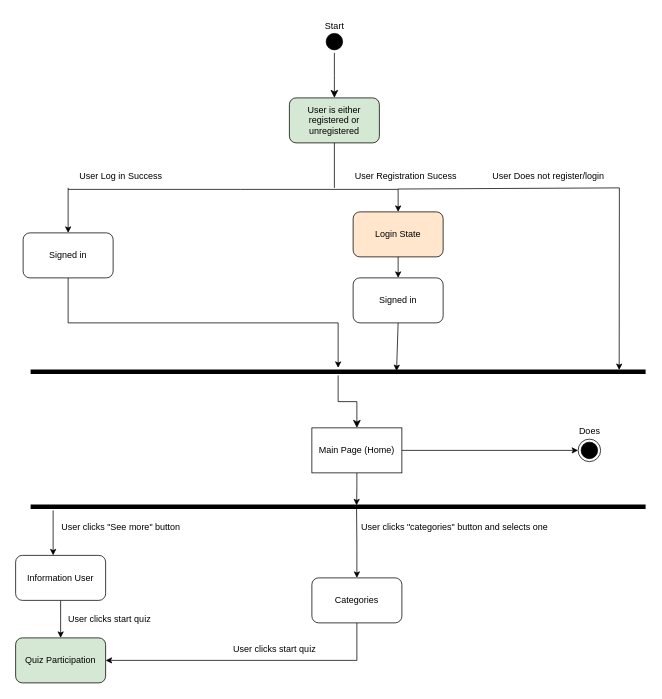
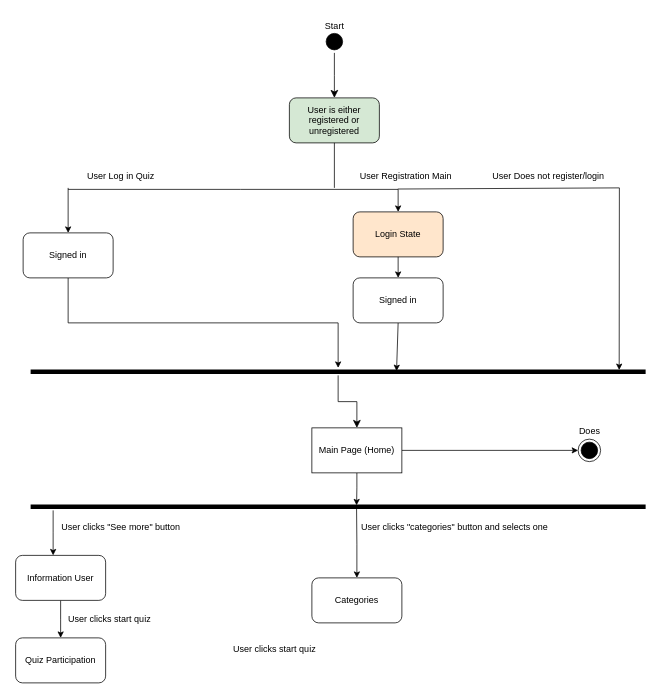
(121, 177) -> (121, 177)
(406, 177) -> (406, 177)
(60, 660) -> (60, 660)
(235, 660) -> none
